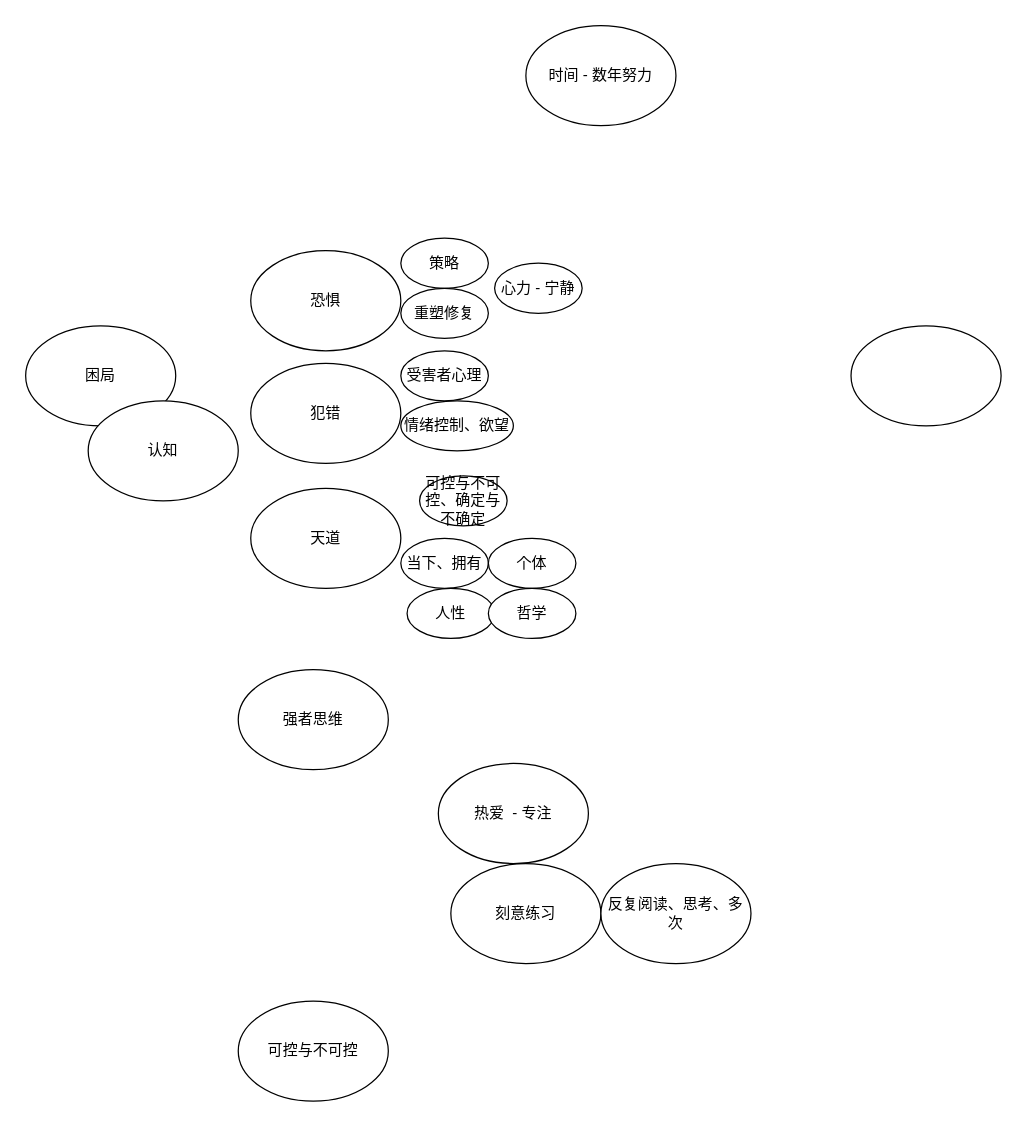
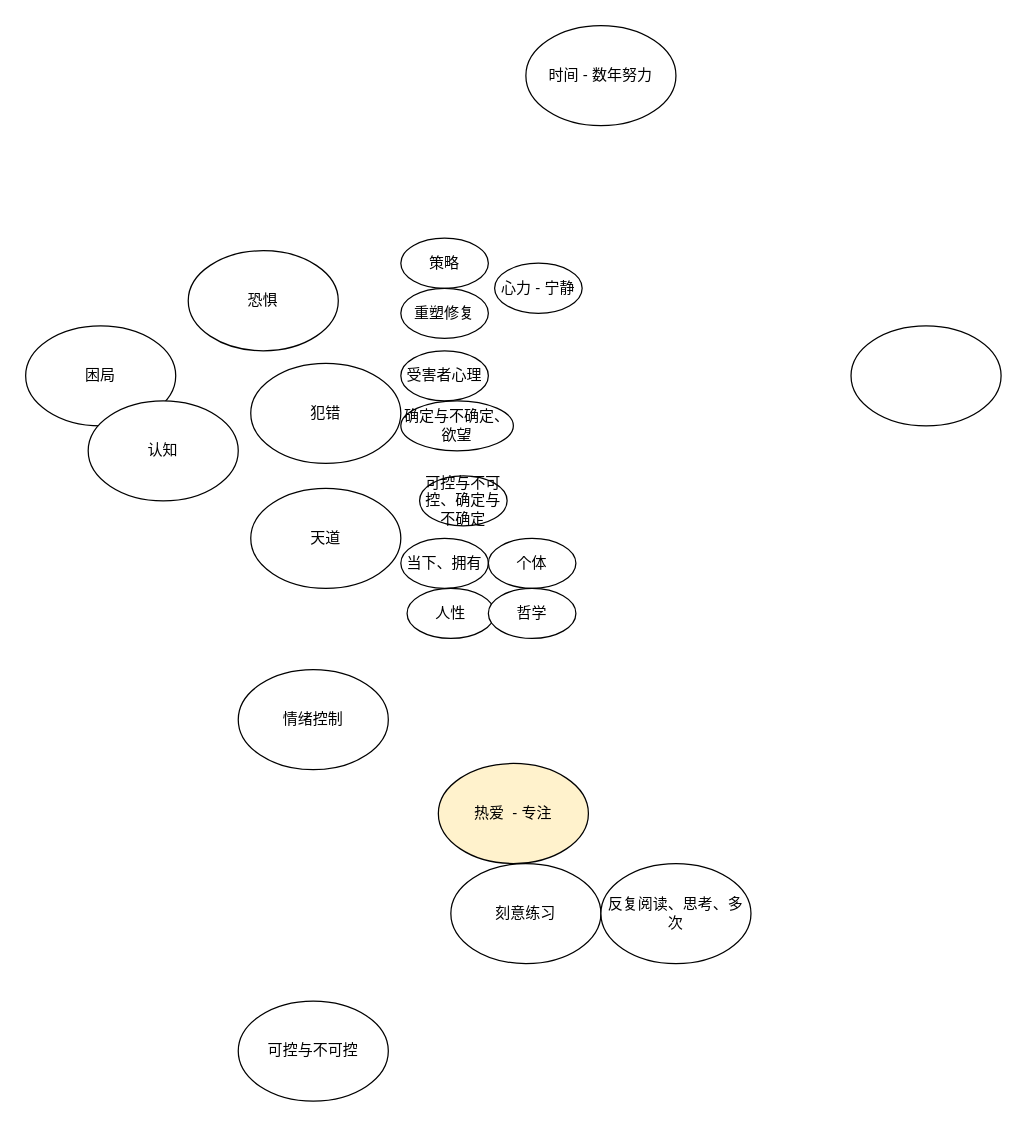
(326, 301) -> (263, 301)
(457, 426) -> (457, 426)
(313, 719) -> (313, 719)
(513, 813) -> (513, 813)
